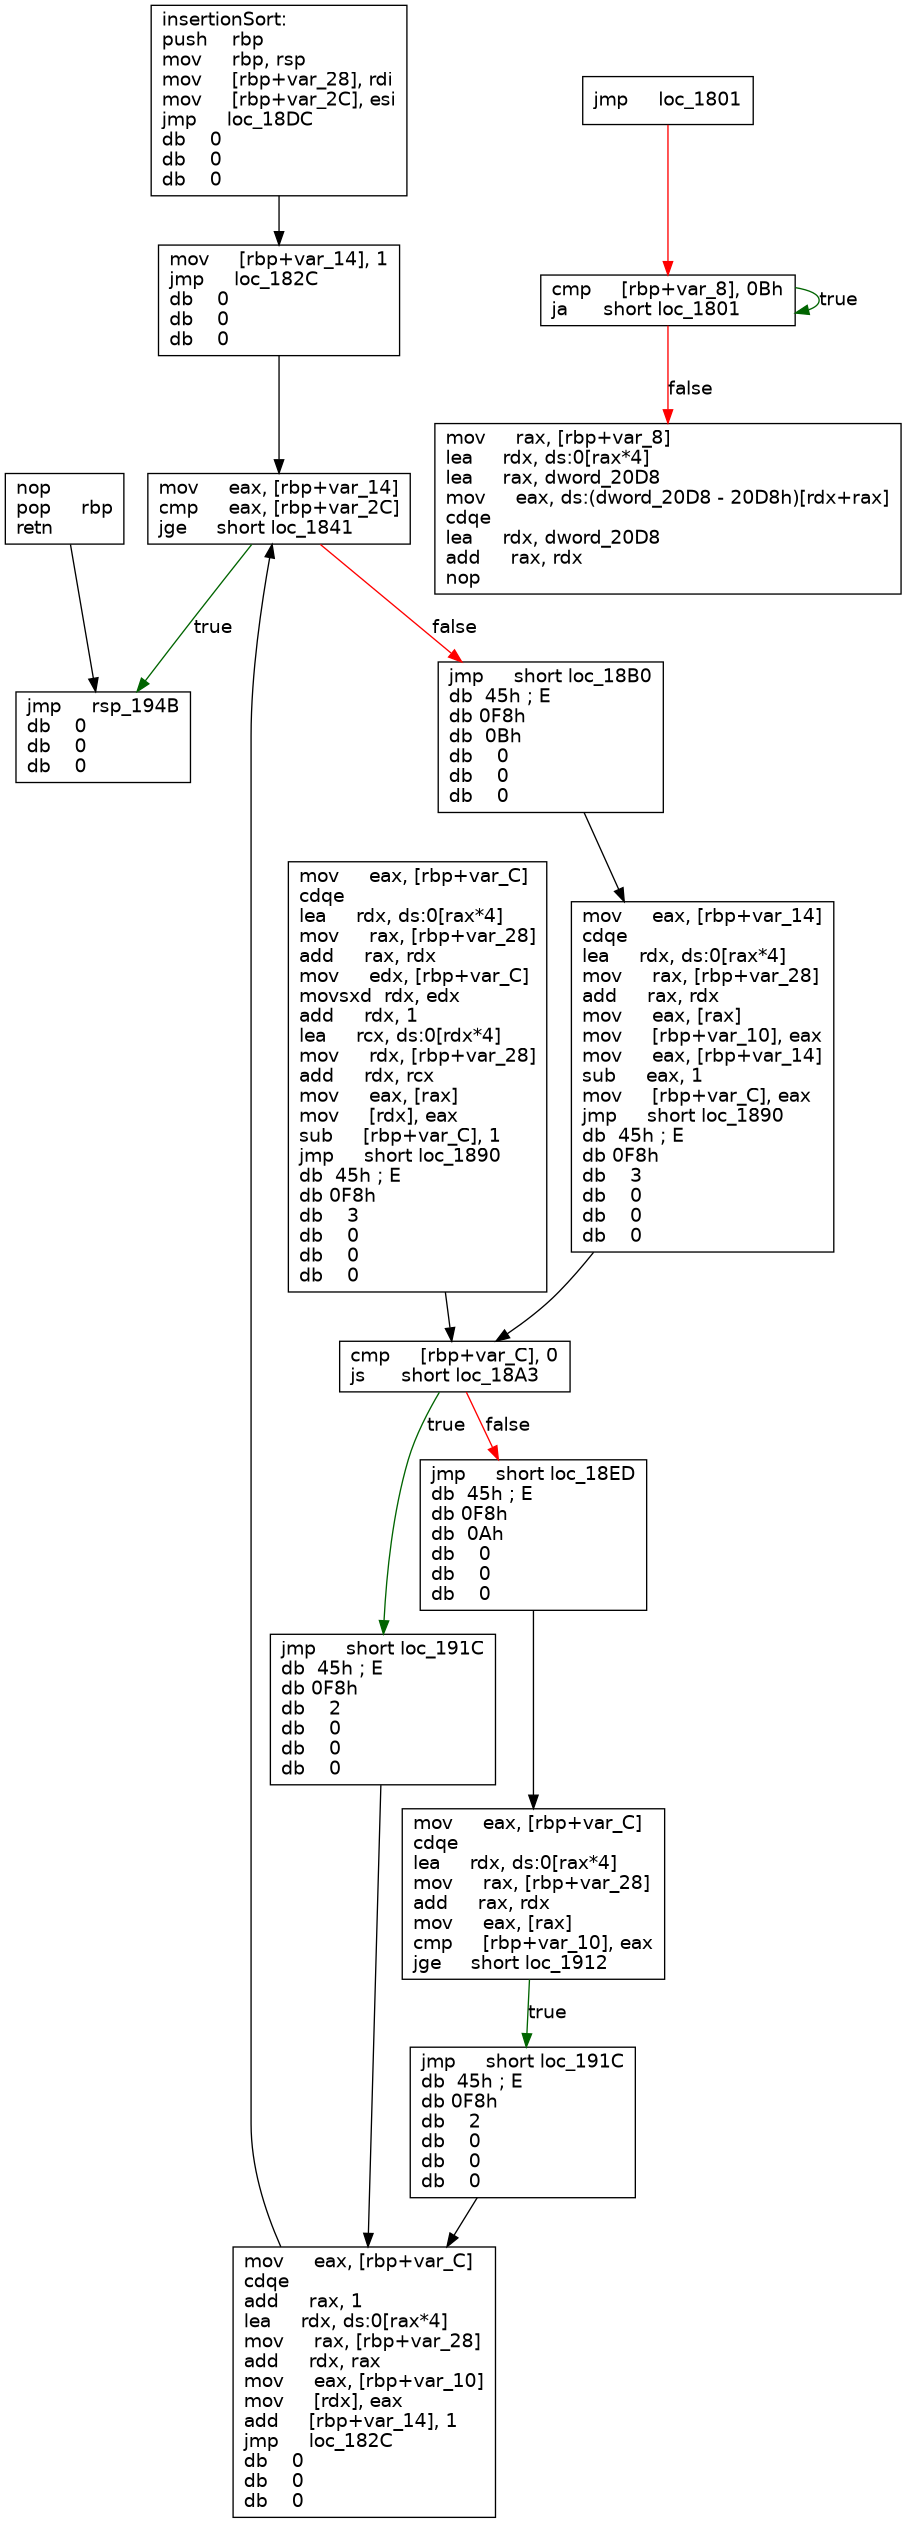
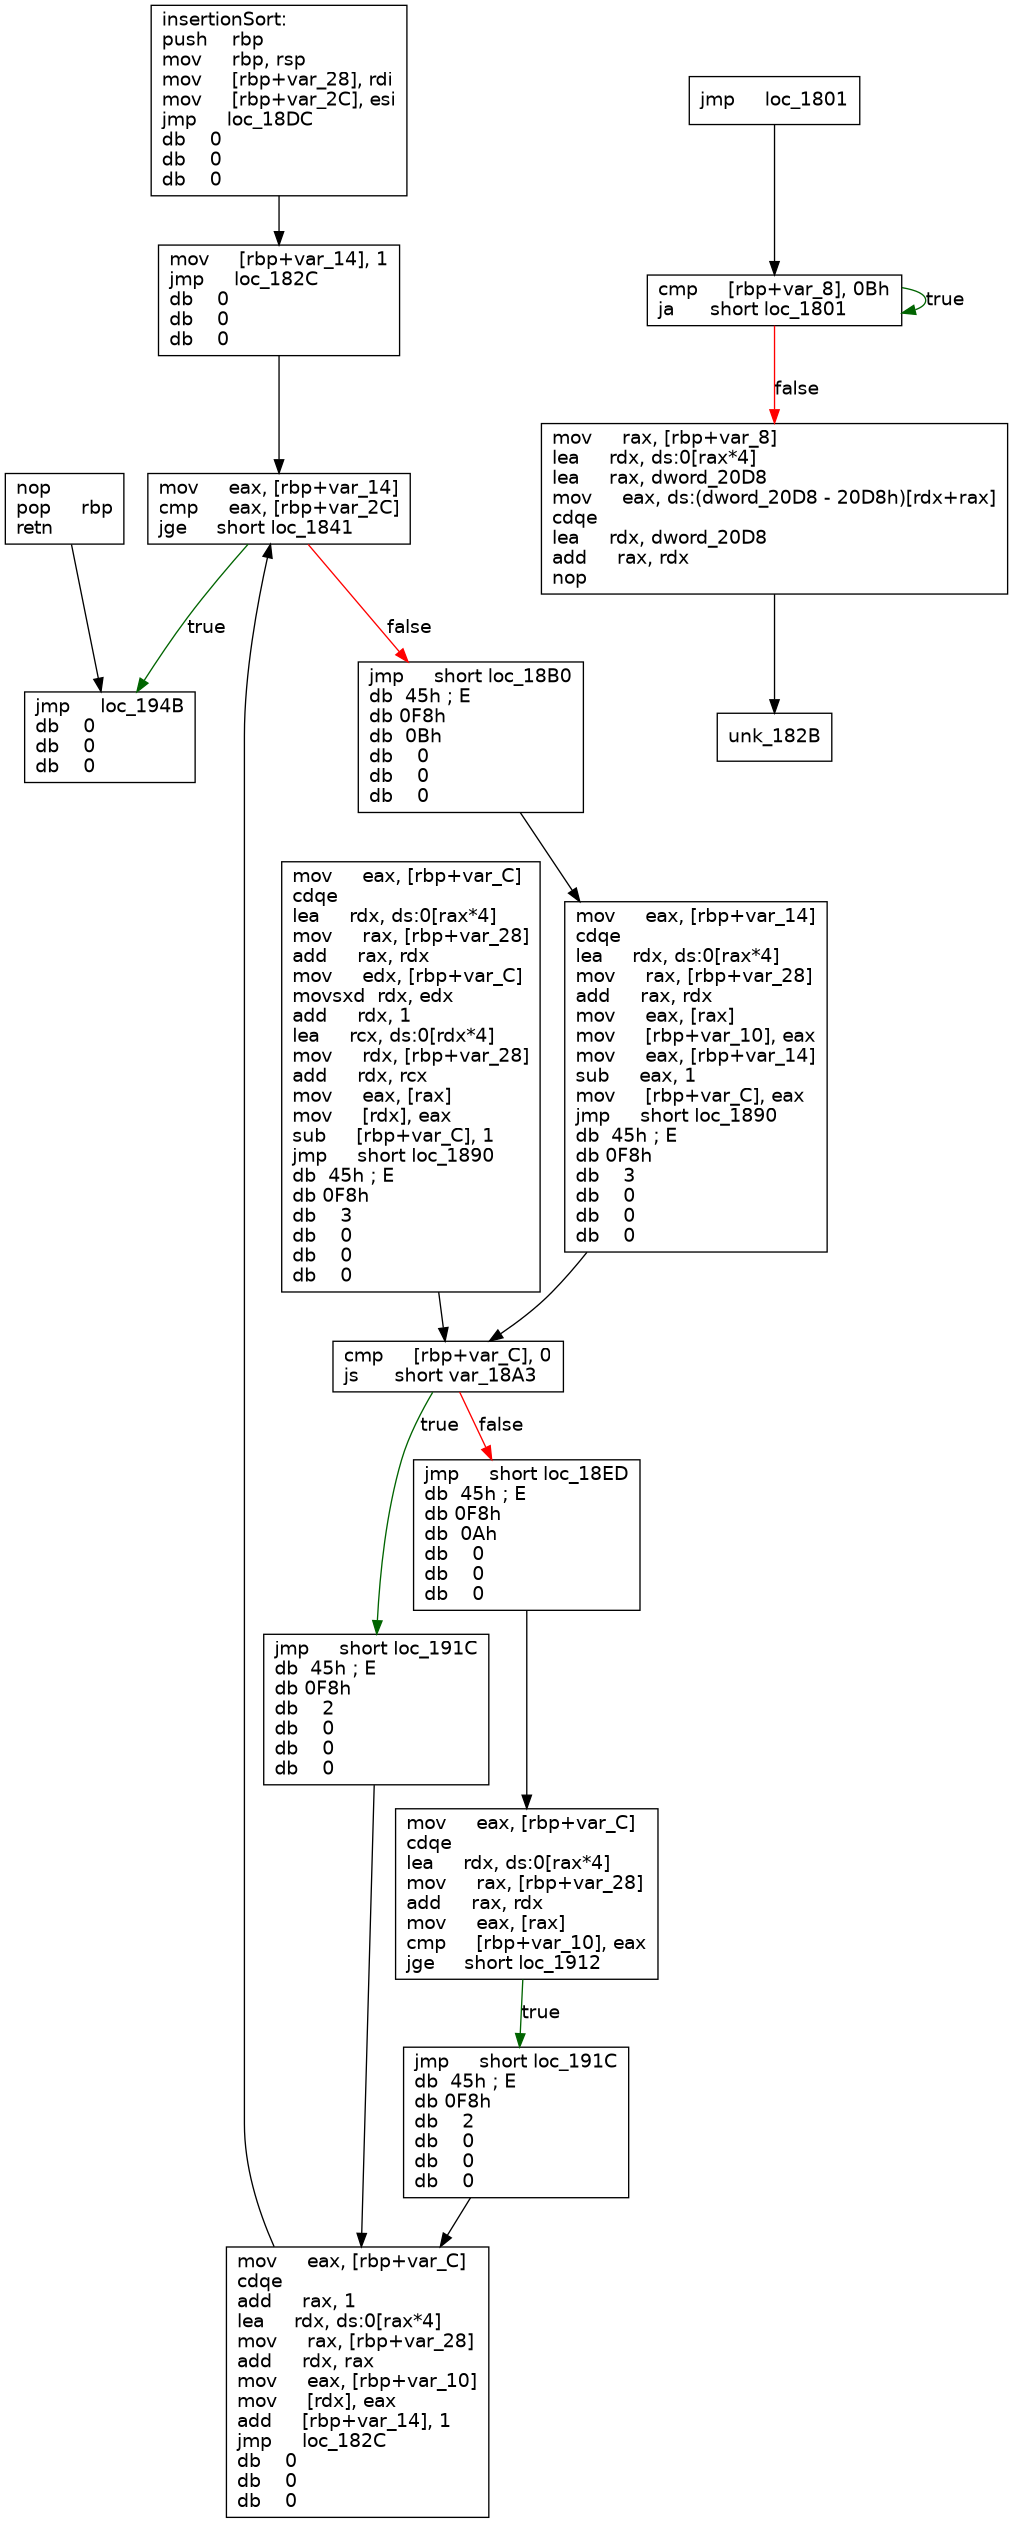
(668, 193) -> (775, 193)
(103, 737) -> (110, 737)
none -> (775, 737)
(455, 1367) -> (448, 1367)
